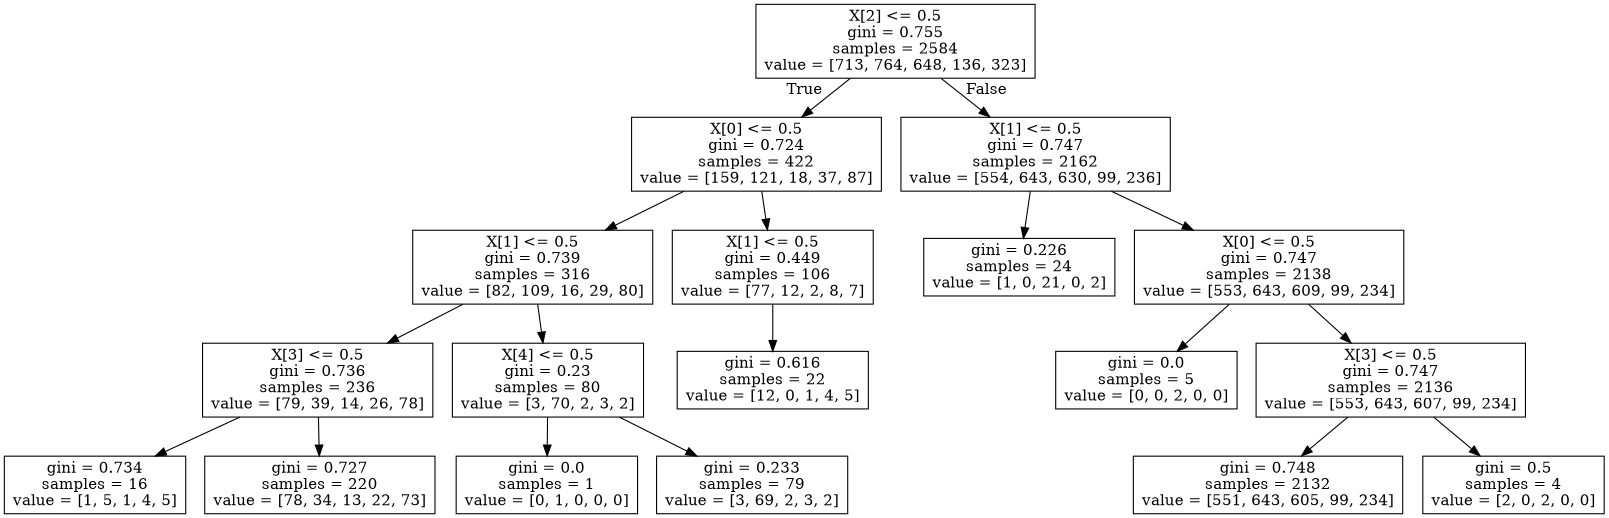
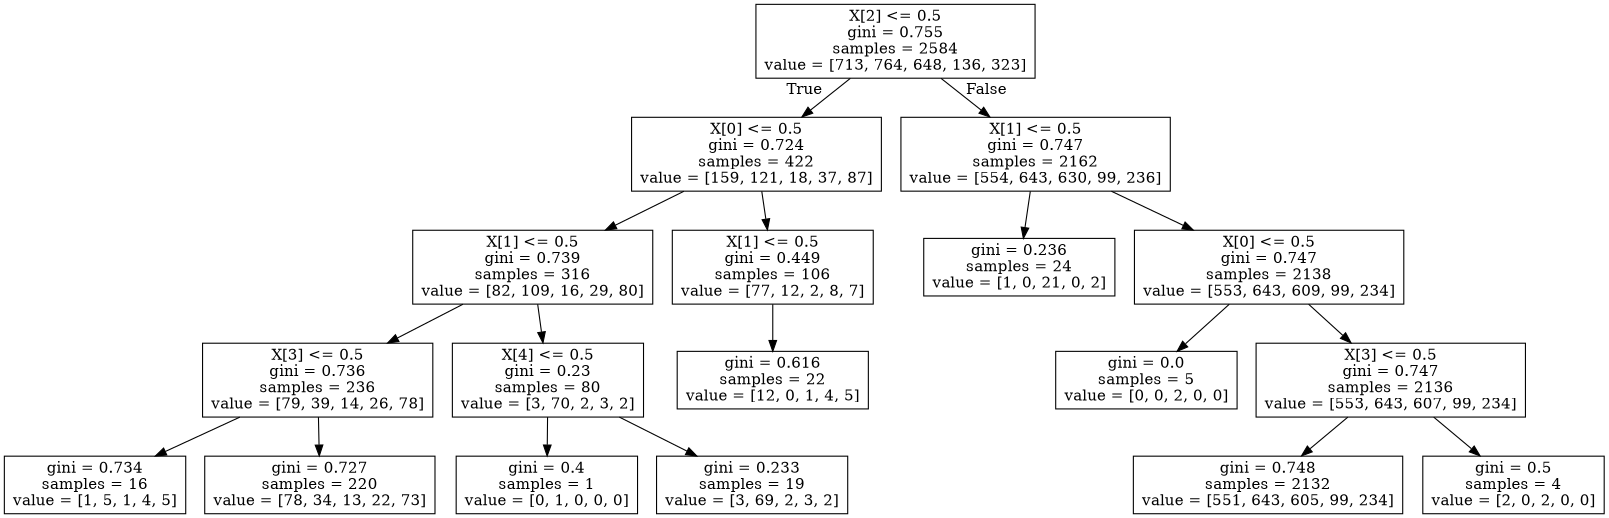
(1019, 267) -> (1019, 267)
(547, 485) -> (547, 485)
(752, 485) -> (752, 485)
